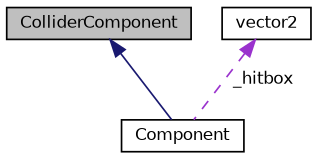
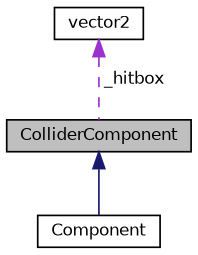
(219, 86) -> (99, 88)
